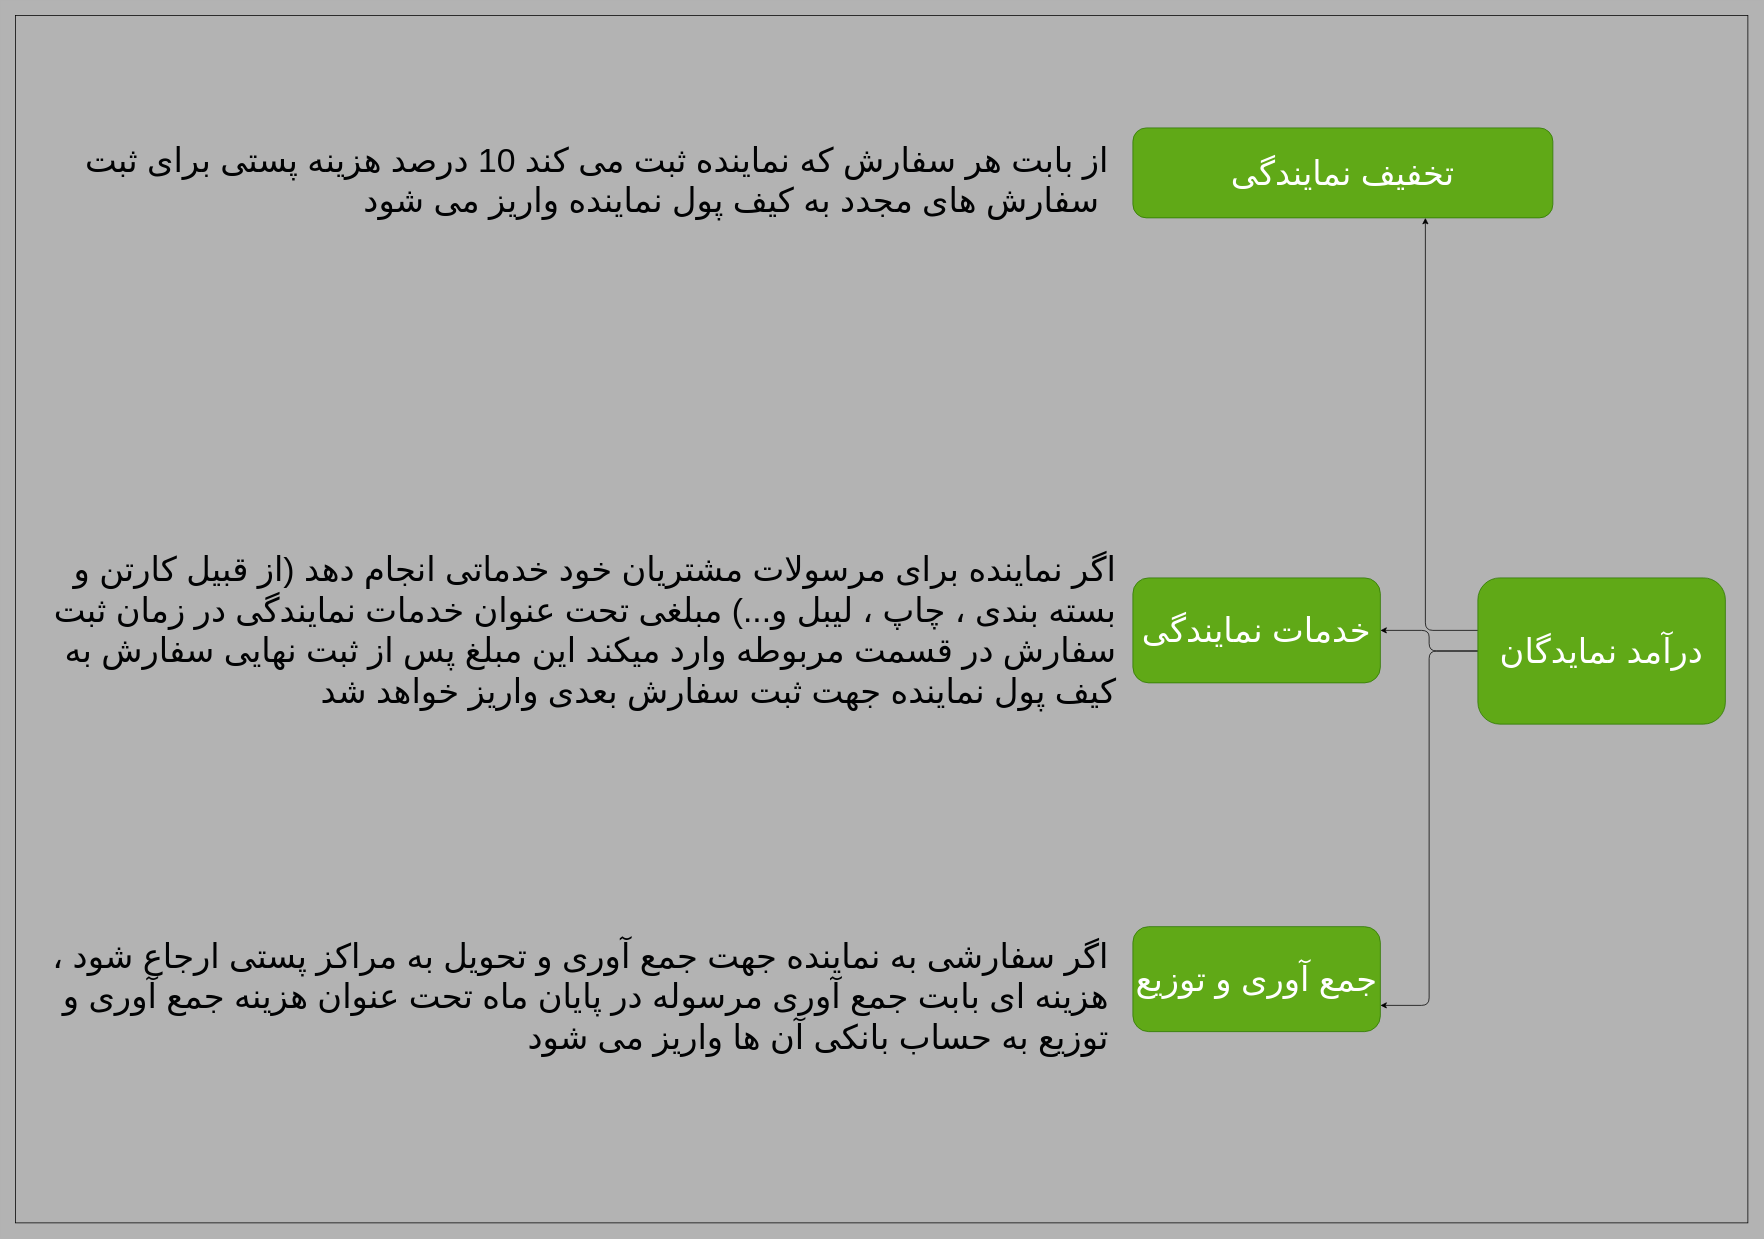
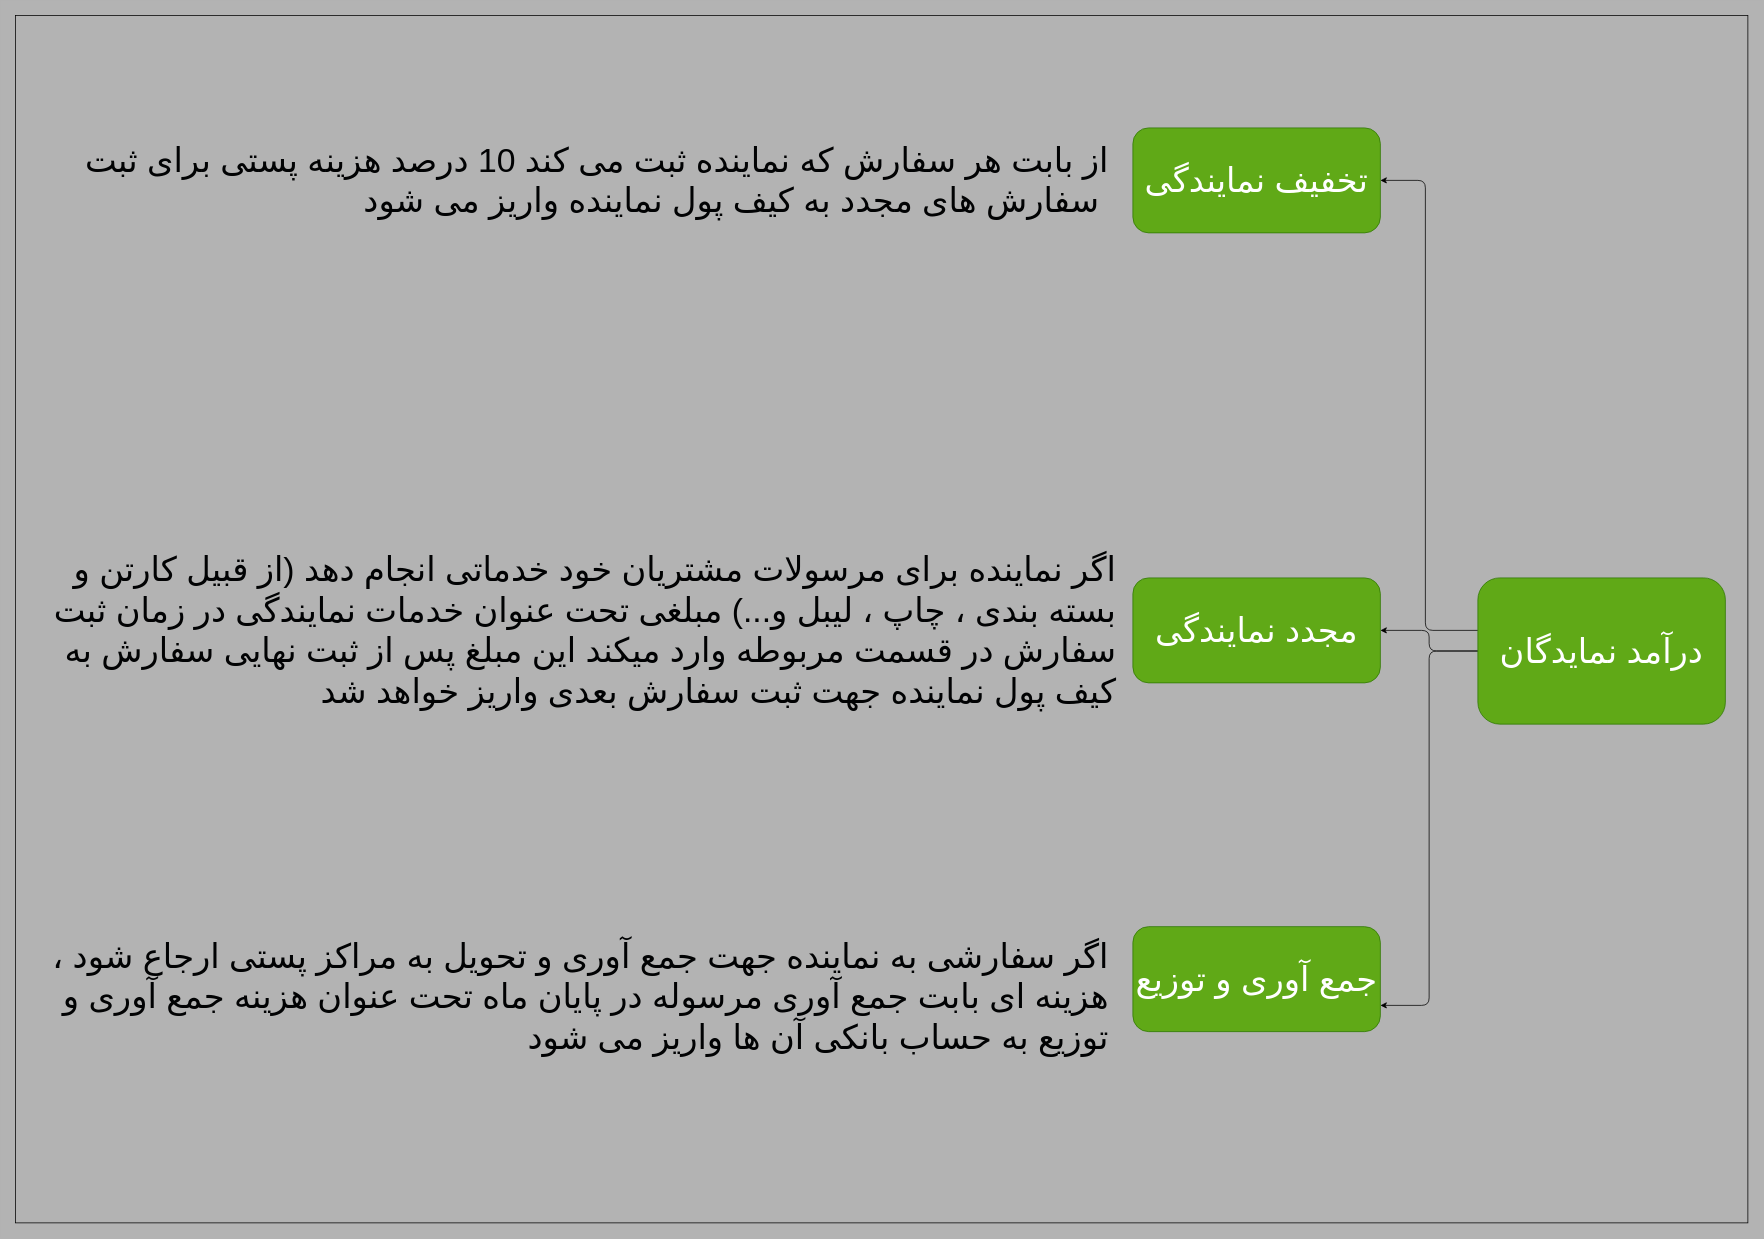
(1343, 173) -> (1257, 180)
(1257, 630) -> (1257, 630)
